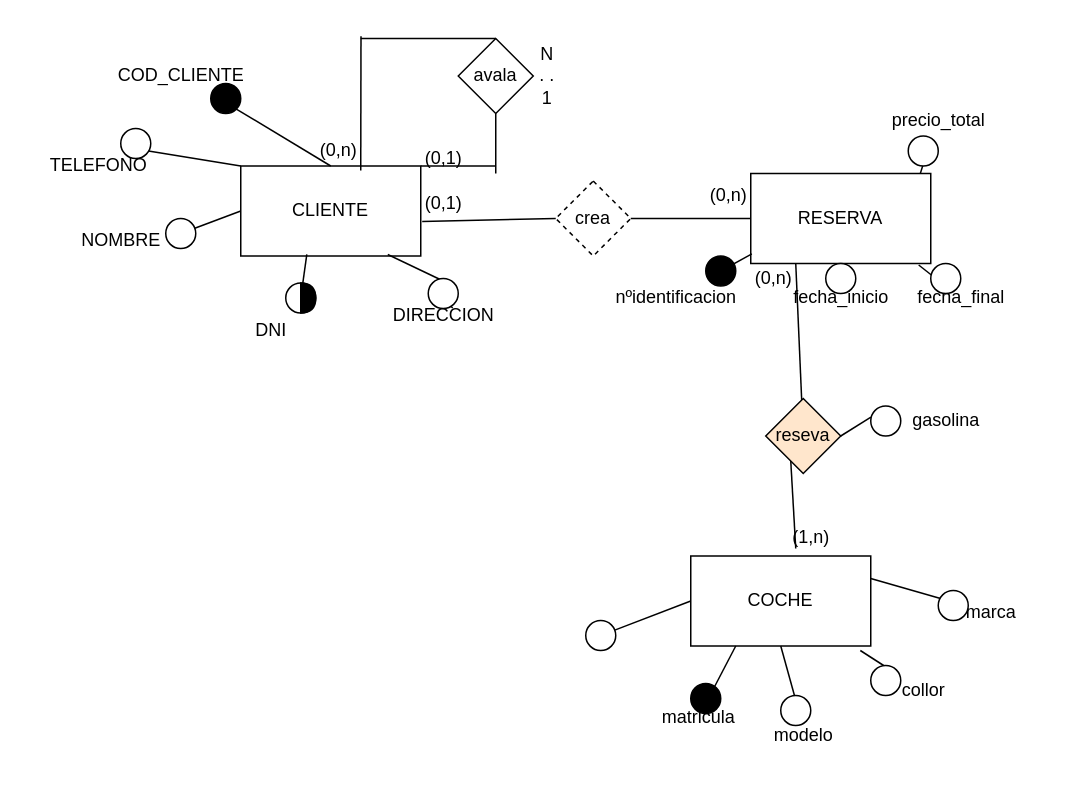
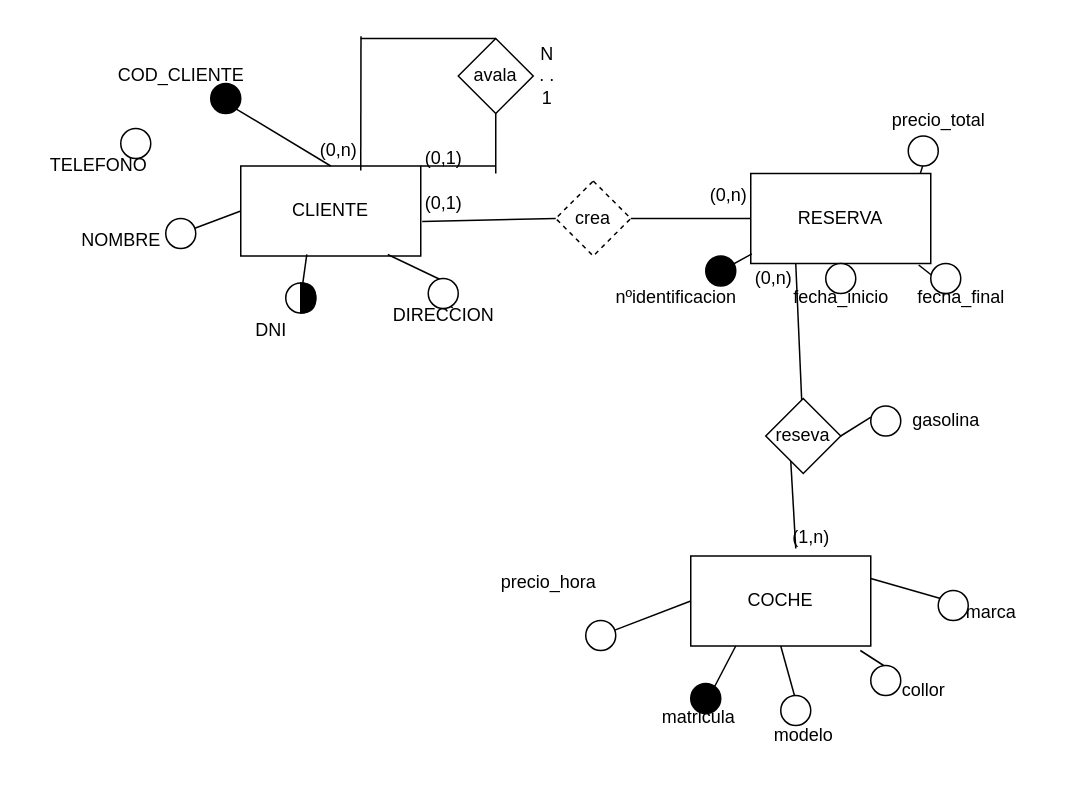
(193, 158) -> none
(803, 436) -> (803, 436)
none -> (548, 583)
